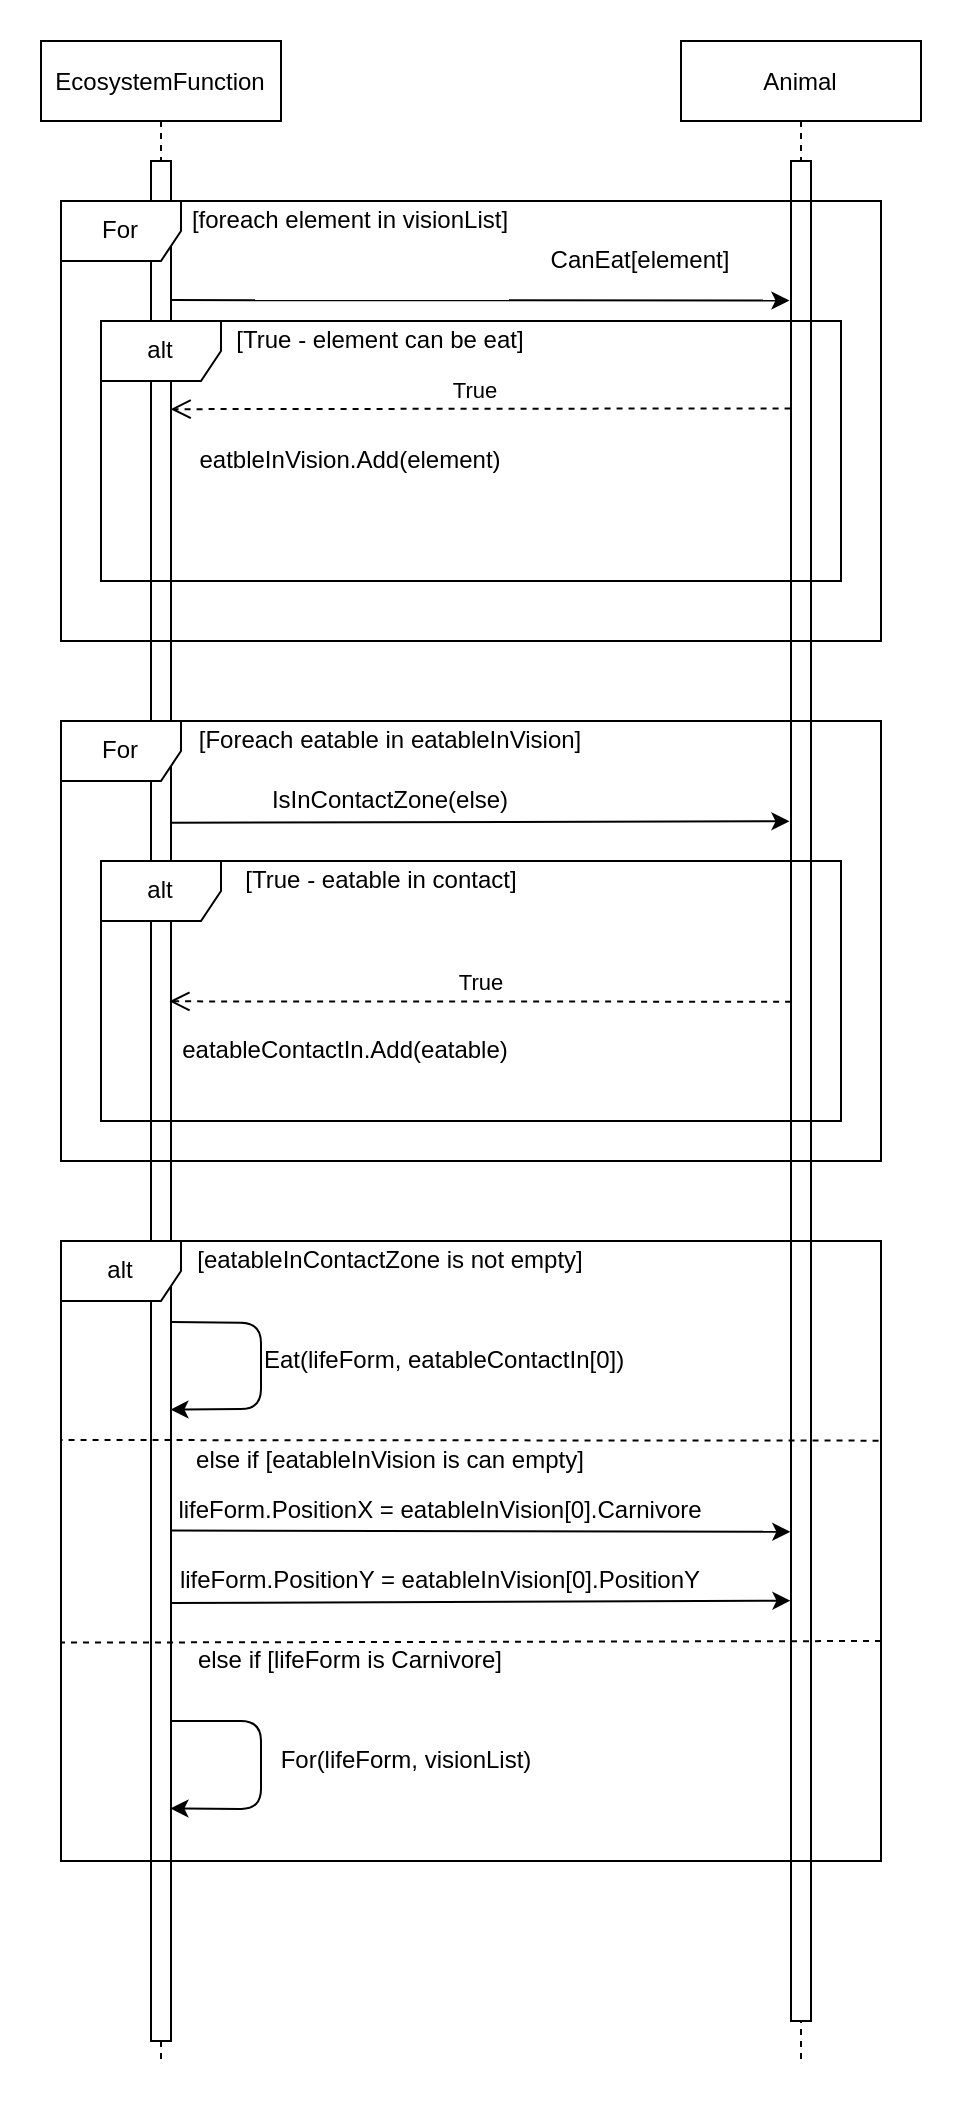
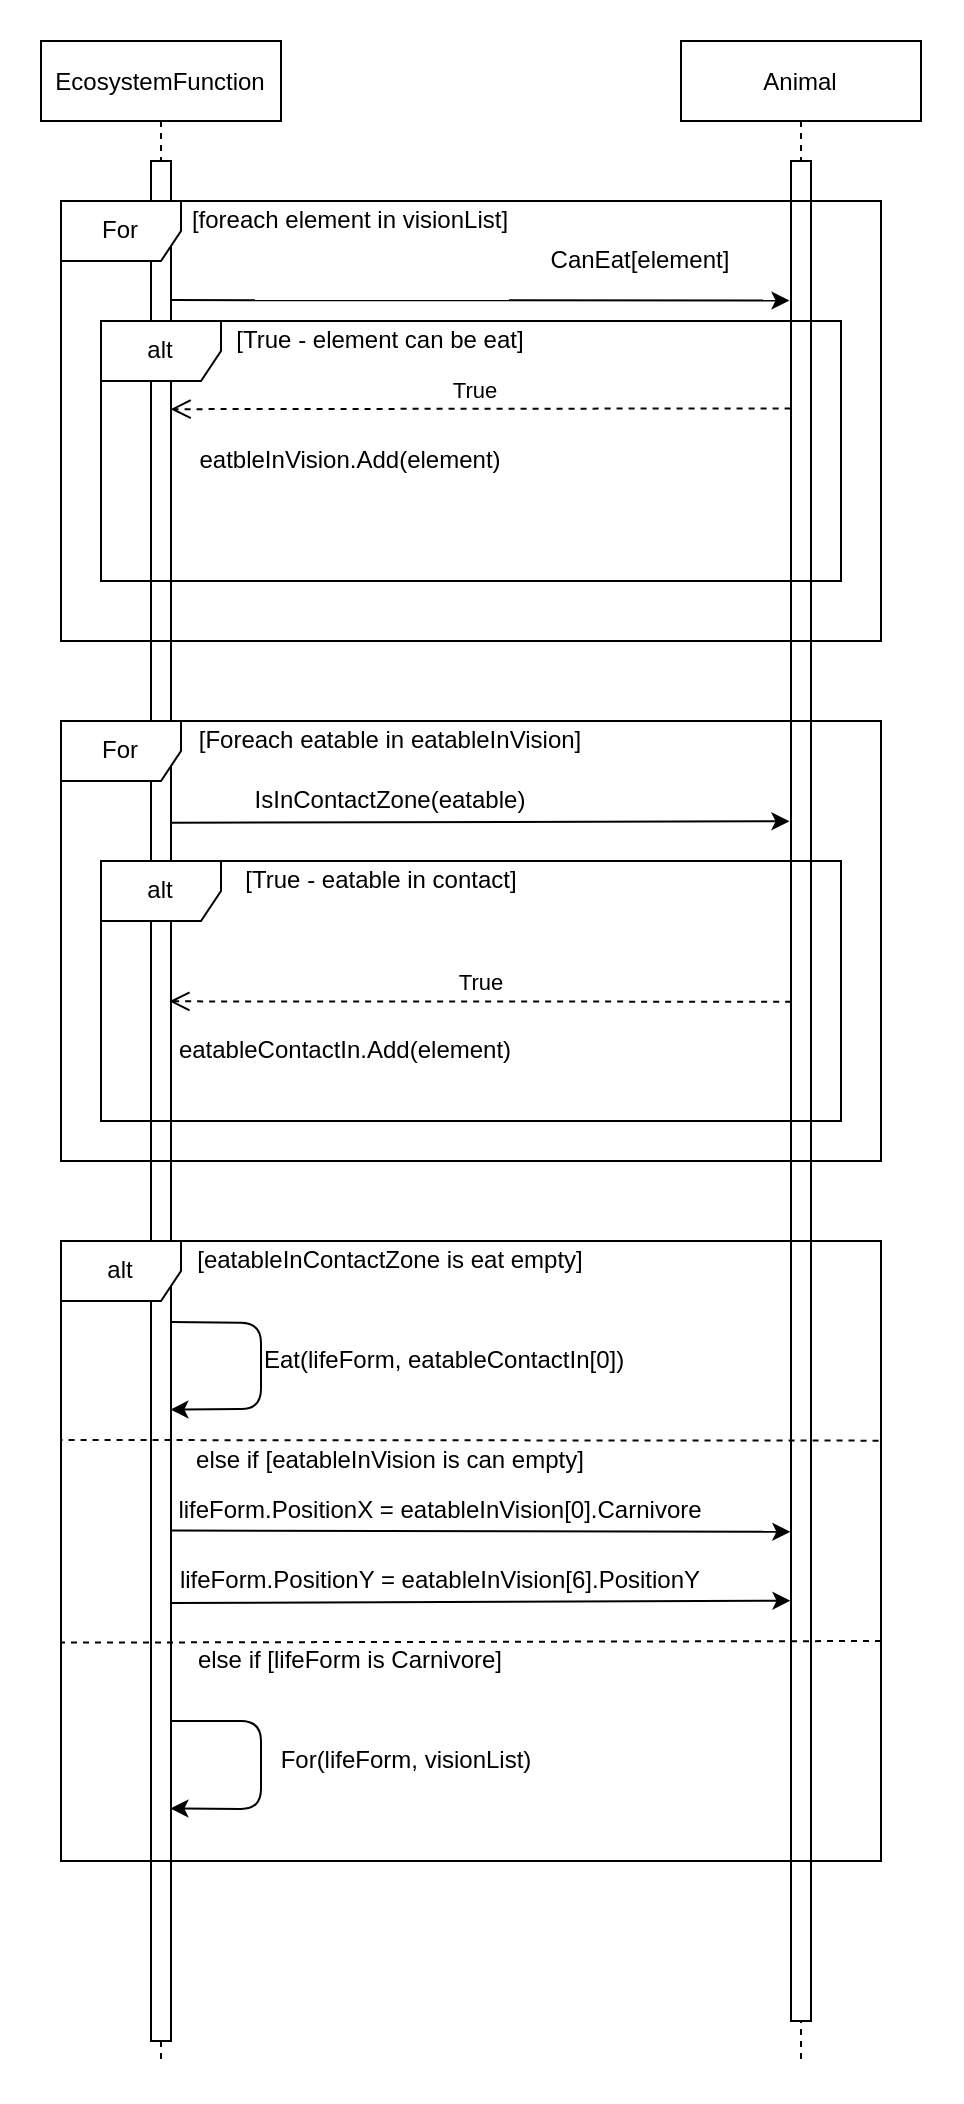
(391, 801) -> (391, 801)
(346, 1051) -> (346, 1051)
(391, 1261) -> (391, 1261)
(441, 1581) -> (441, 1581)
